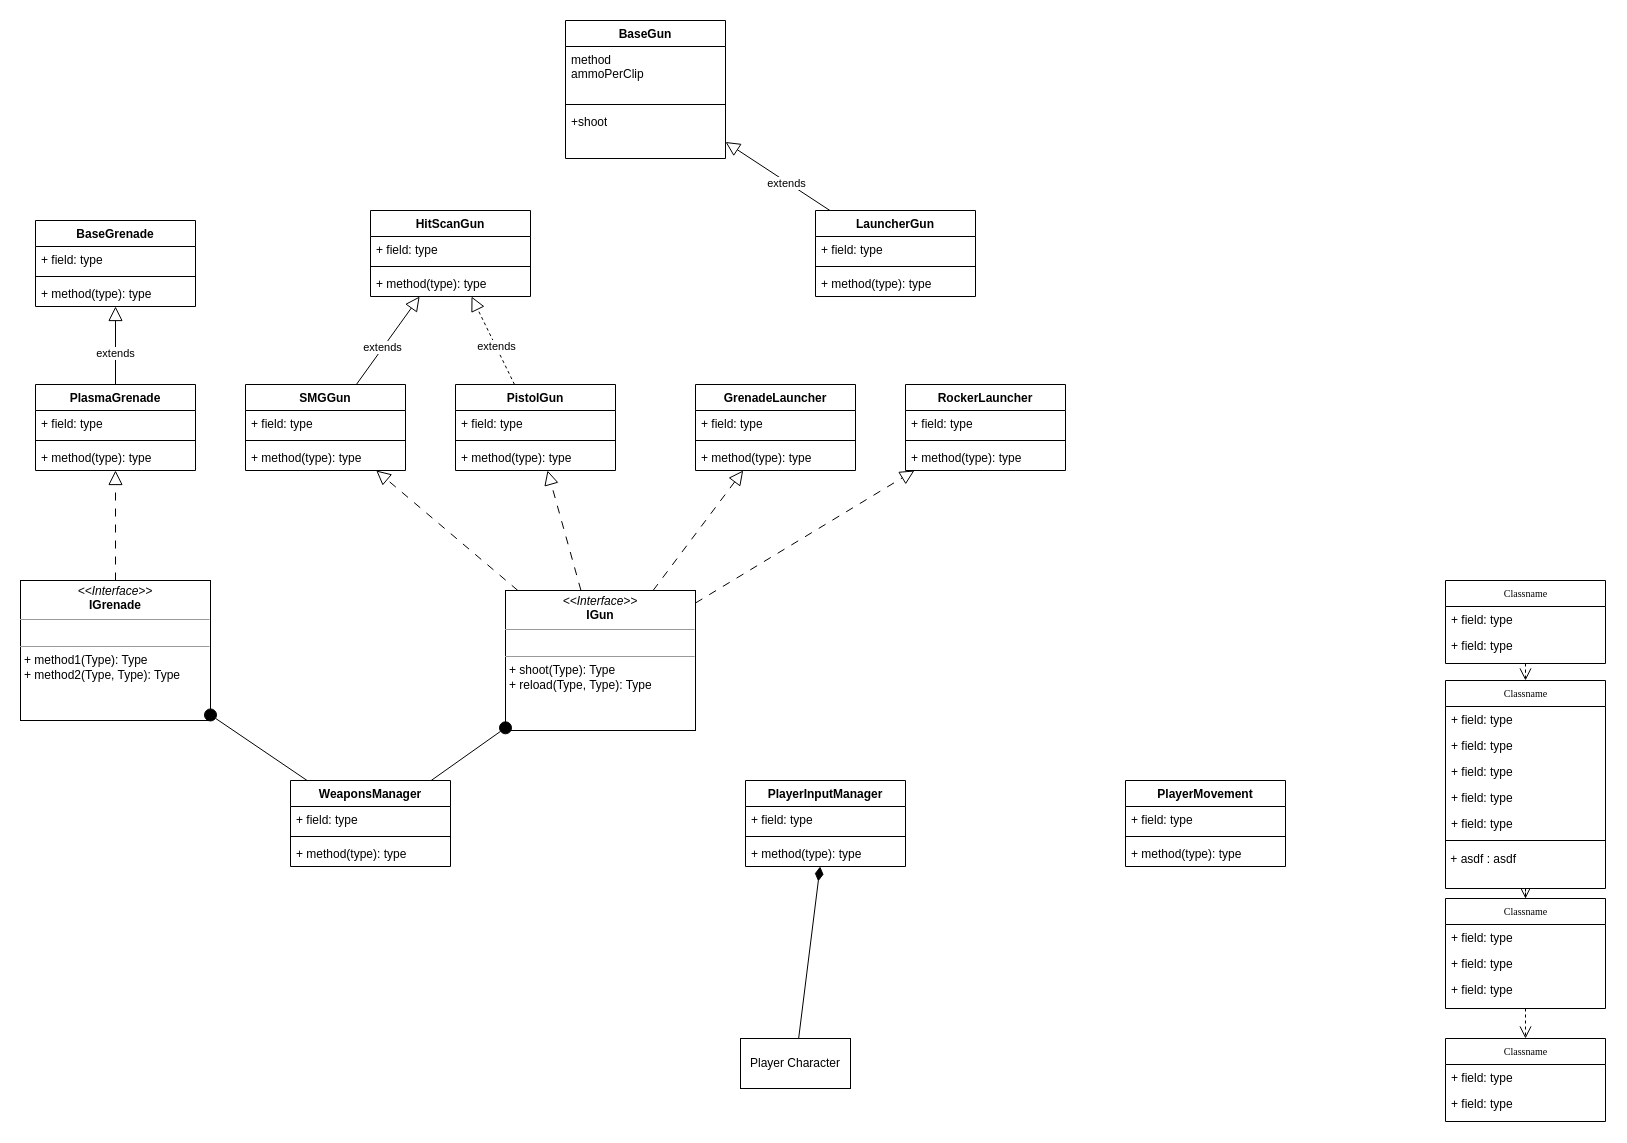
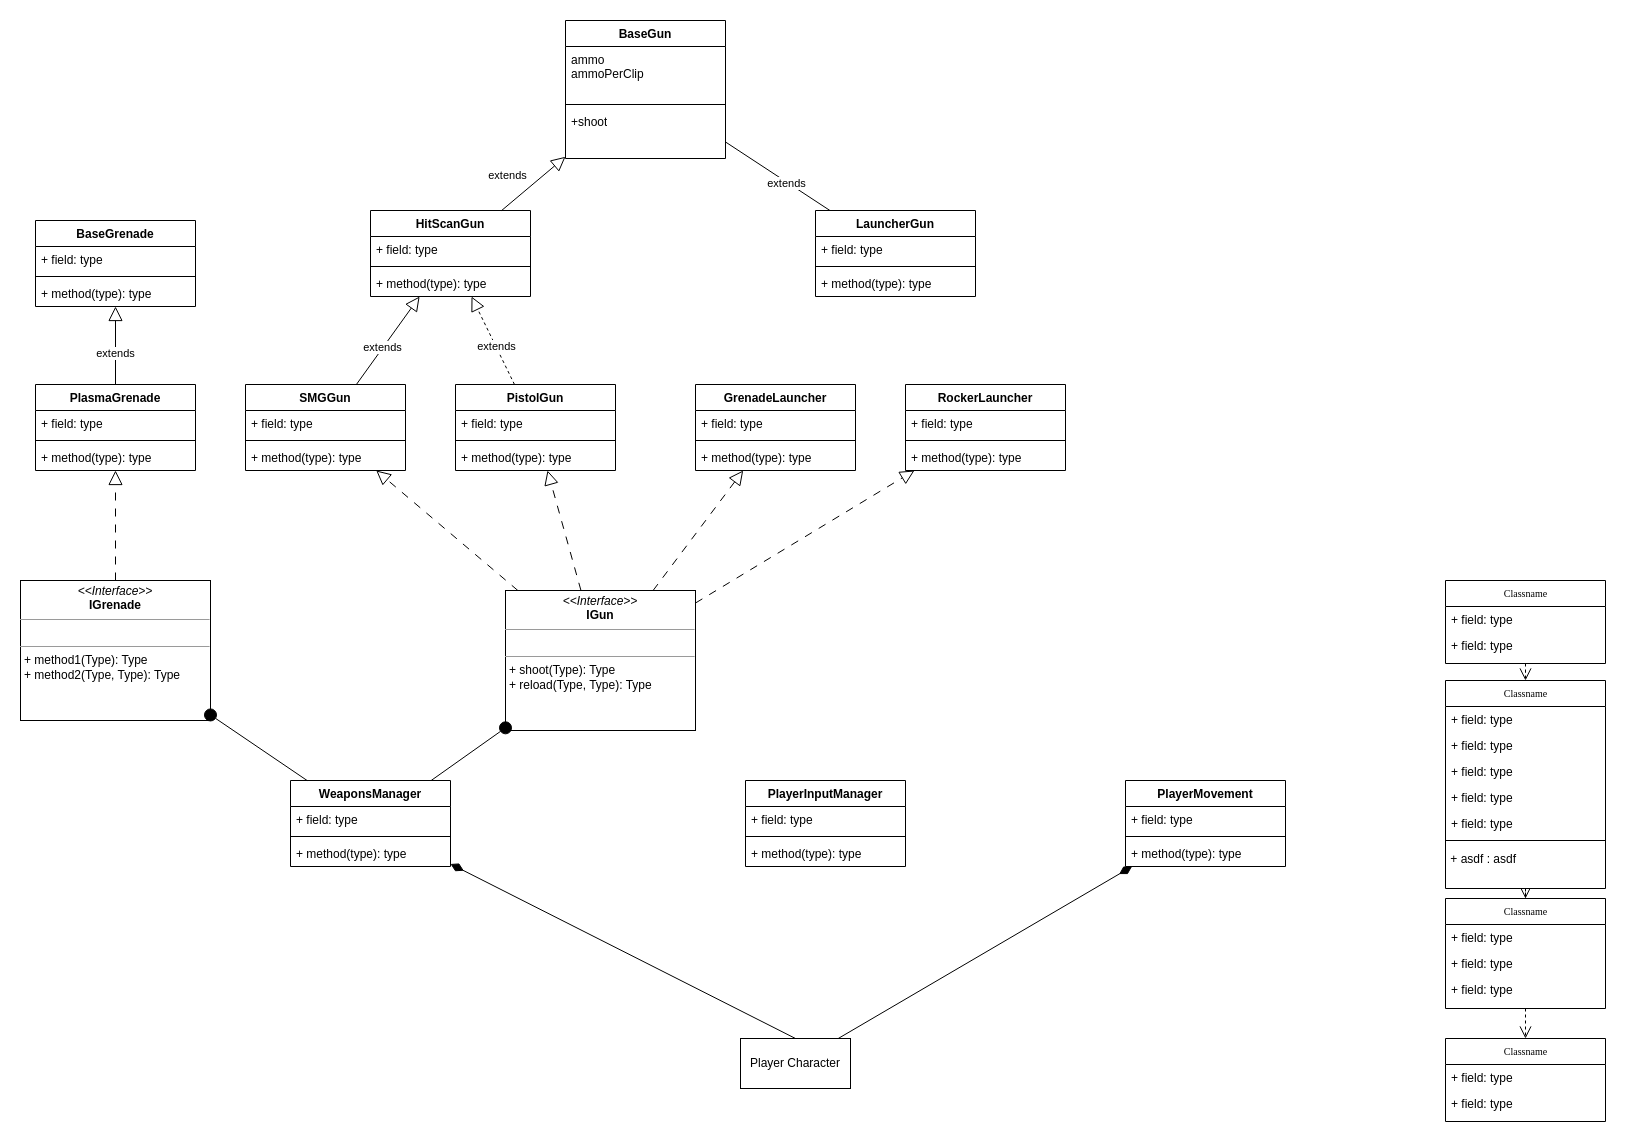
(605, 68) -> (605, 68)
(738, 150) -> (733, 147)
none -> (528, 189)
none -> (629, 954)
none -> (979, 956)
(808, 960) -> none
